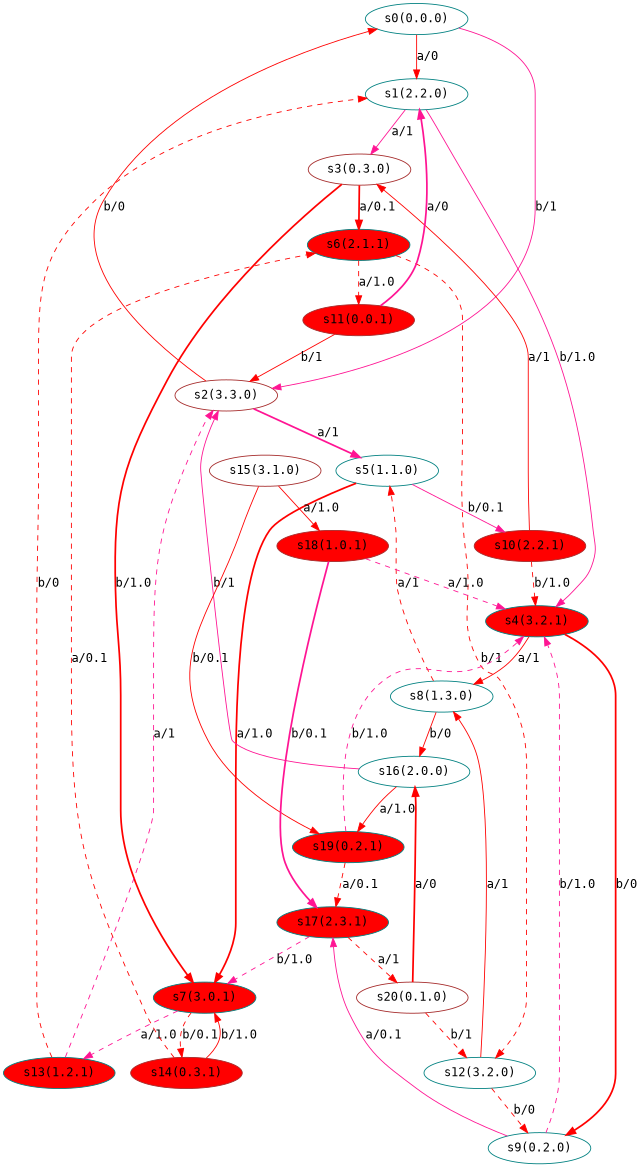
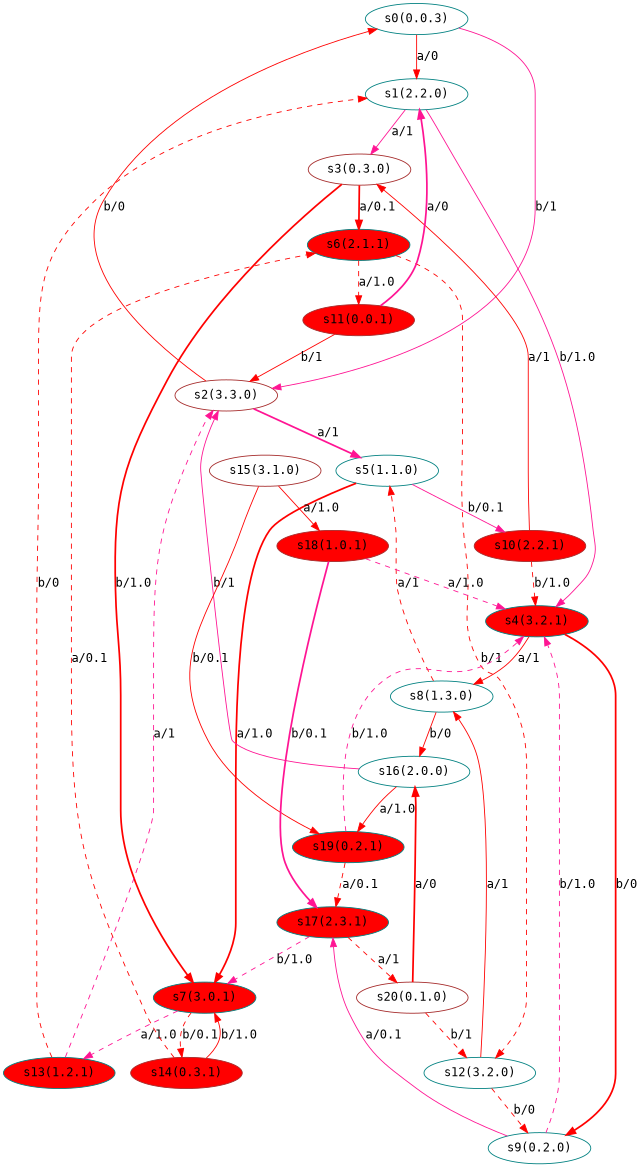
(417, 19) -> (417, 19)
